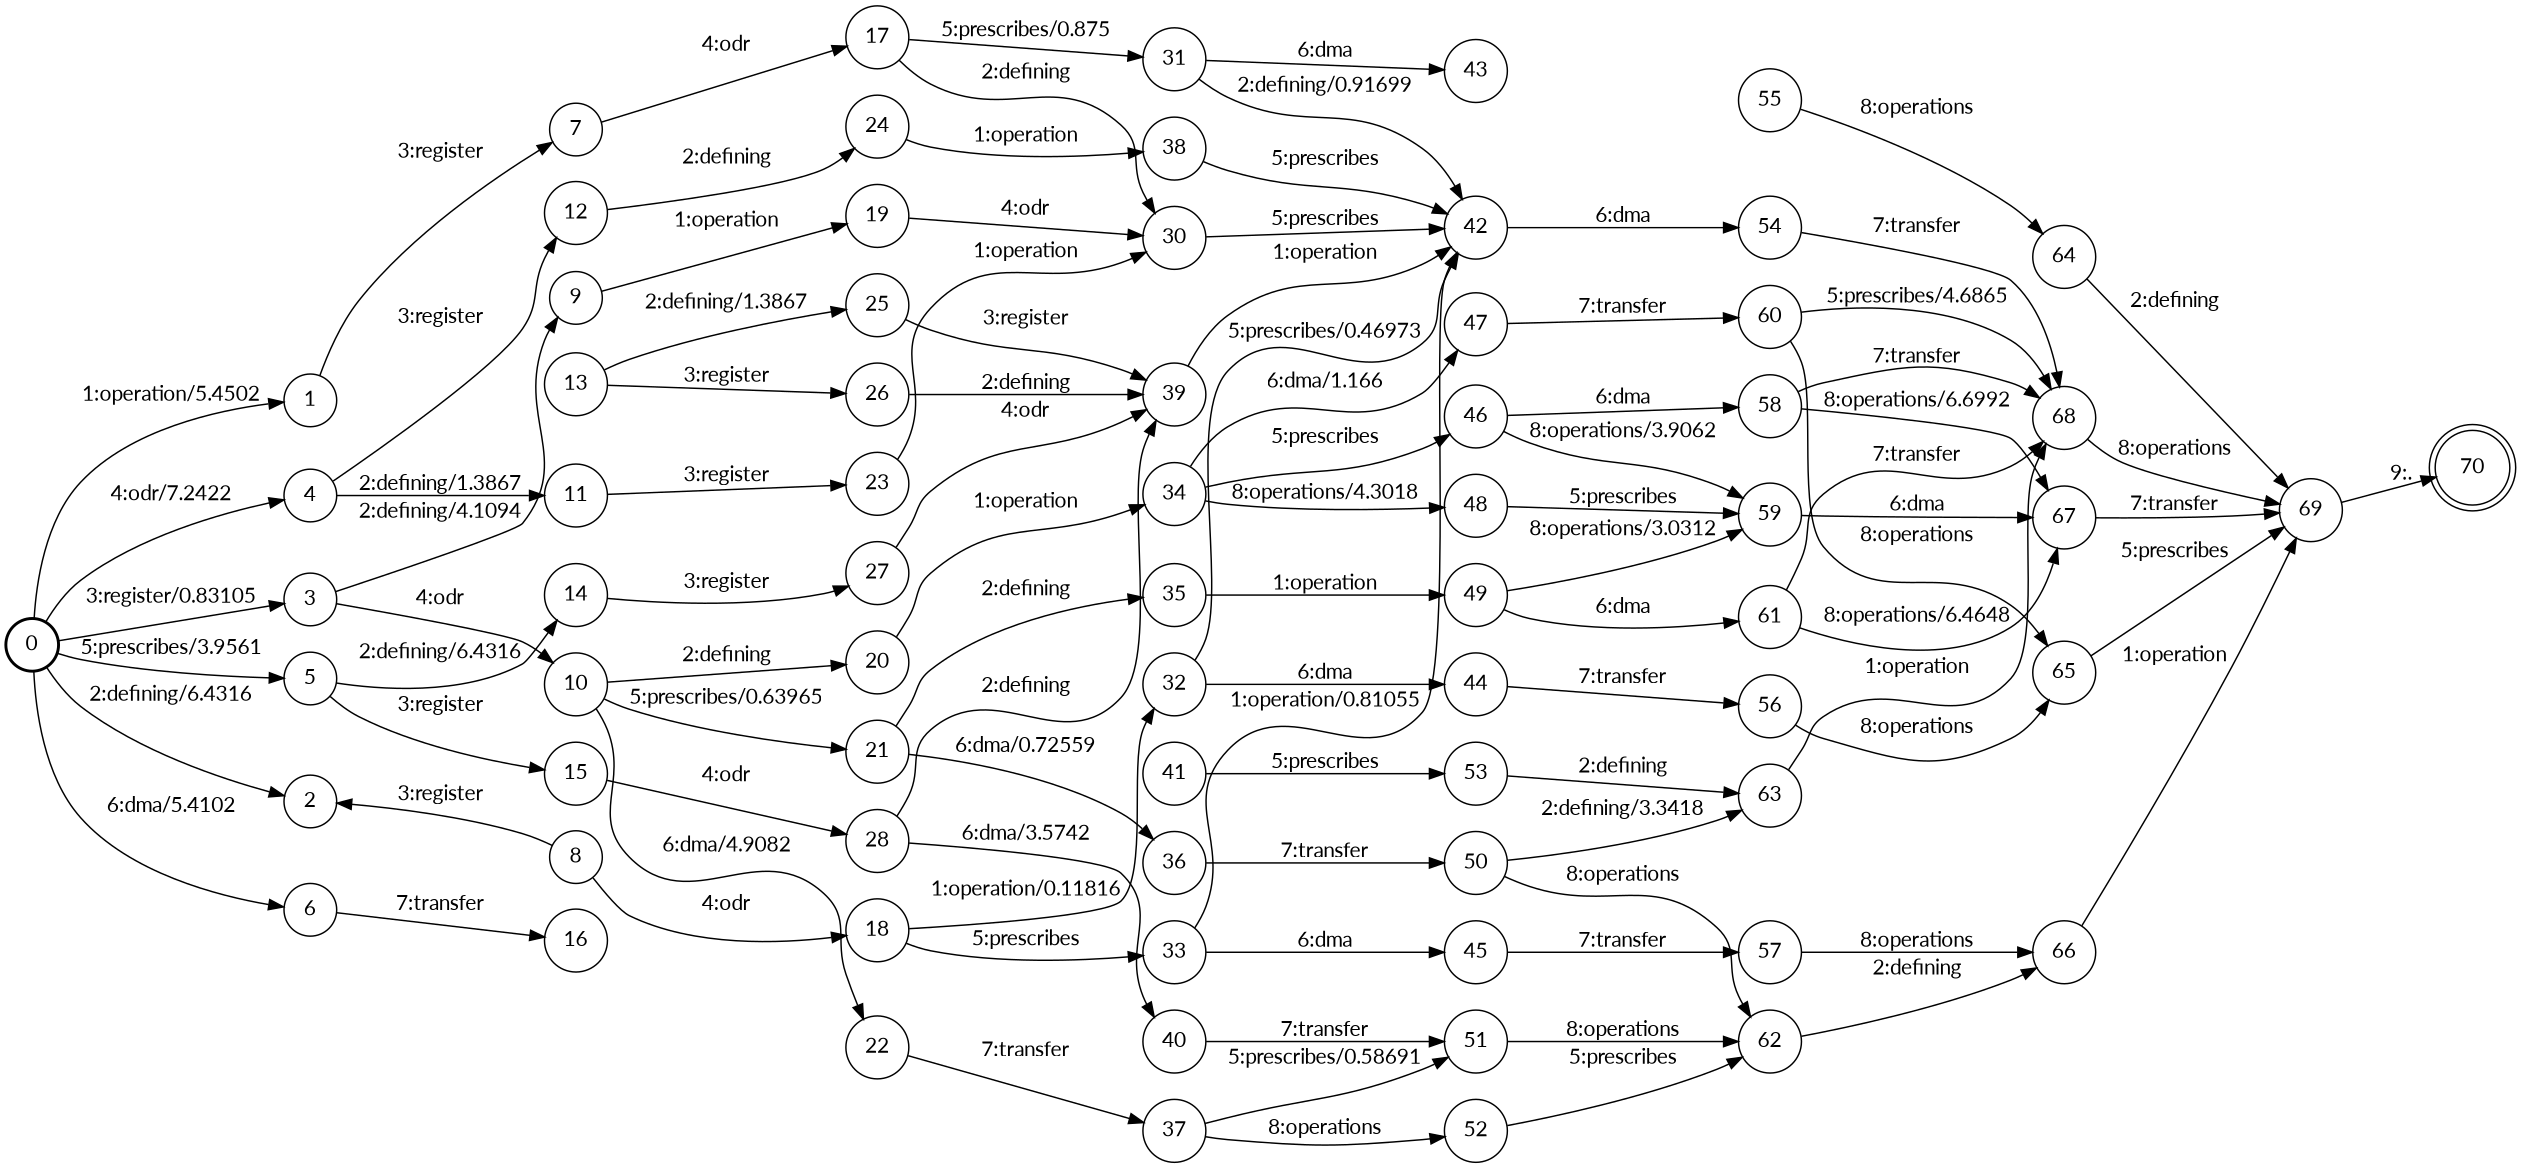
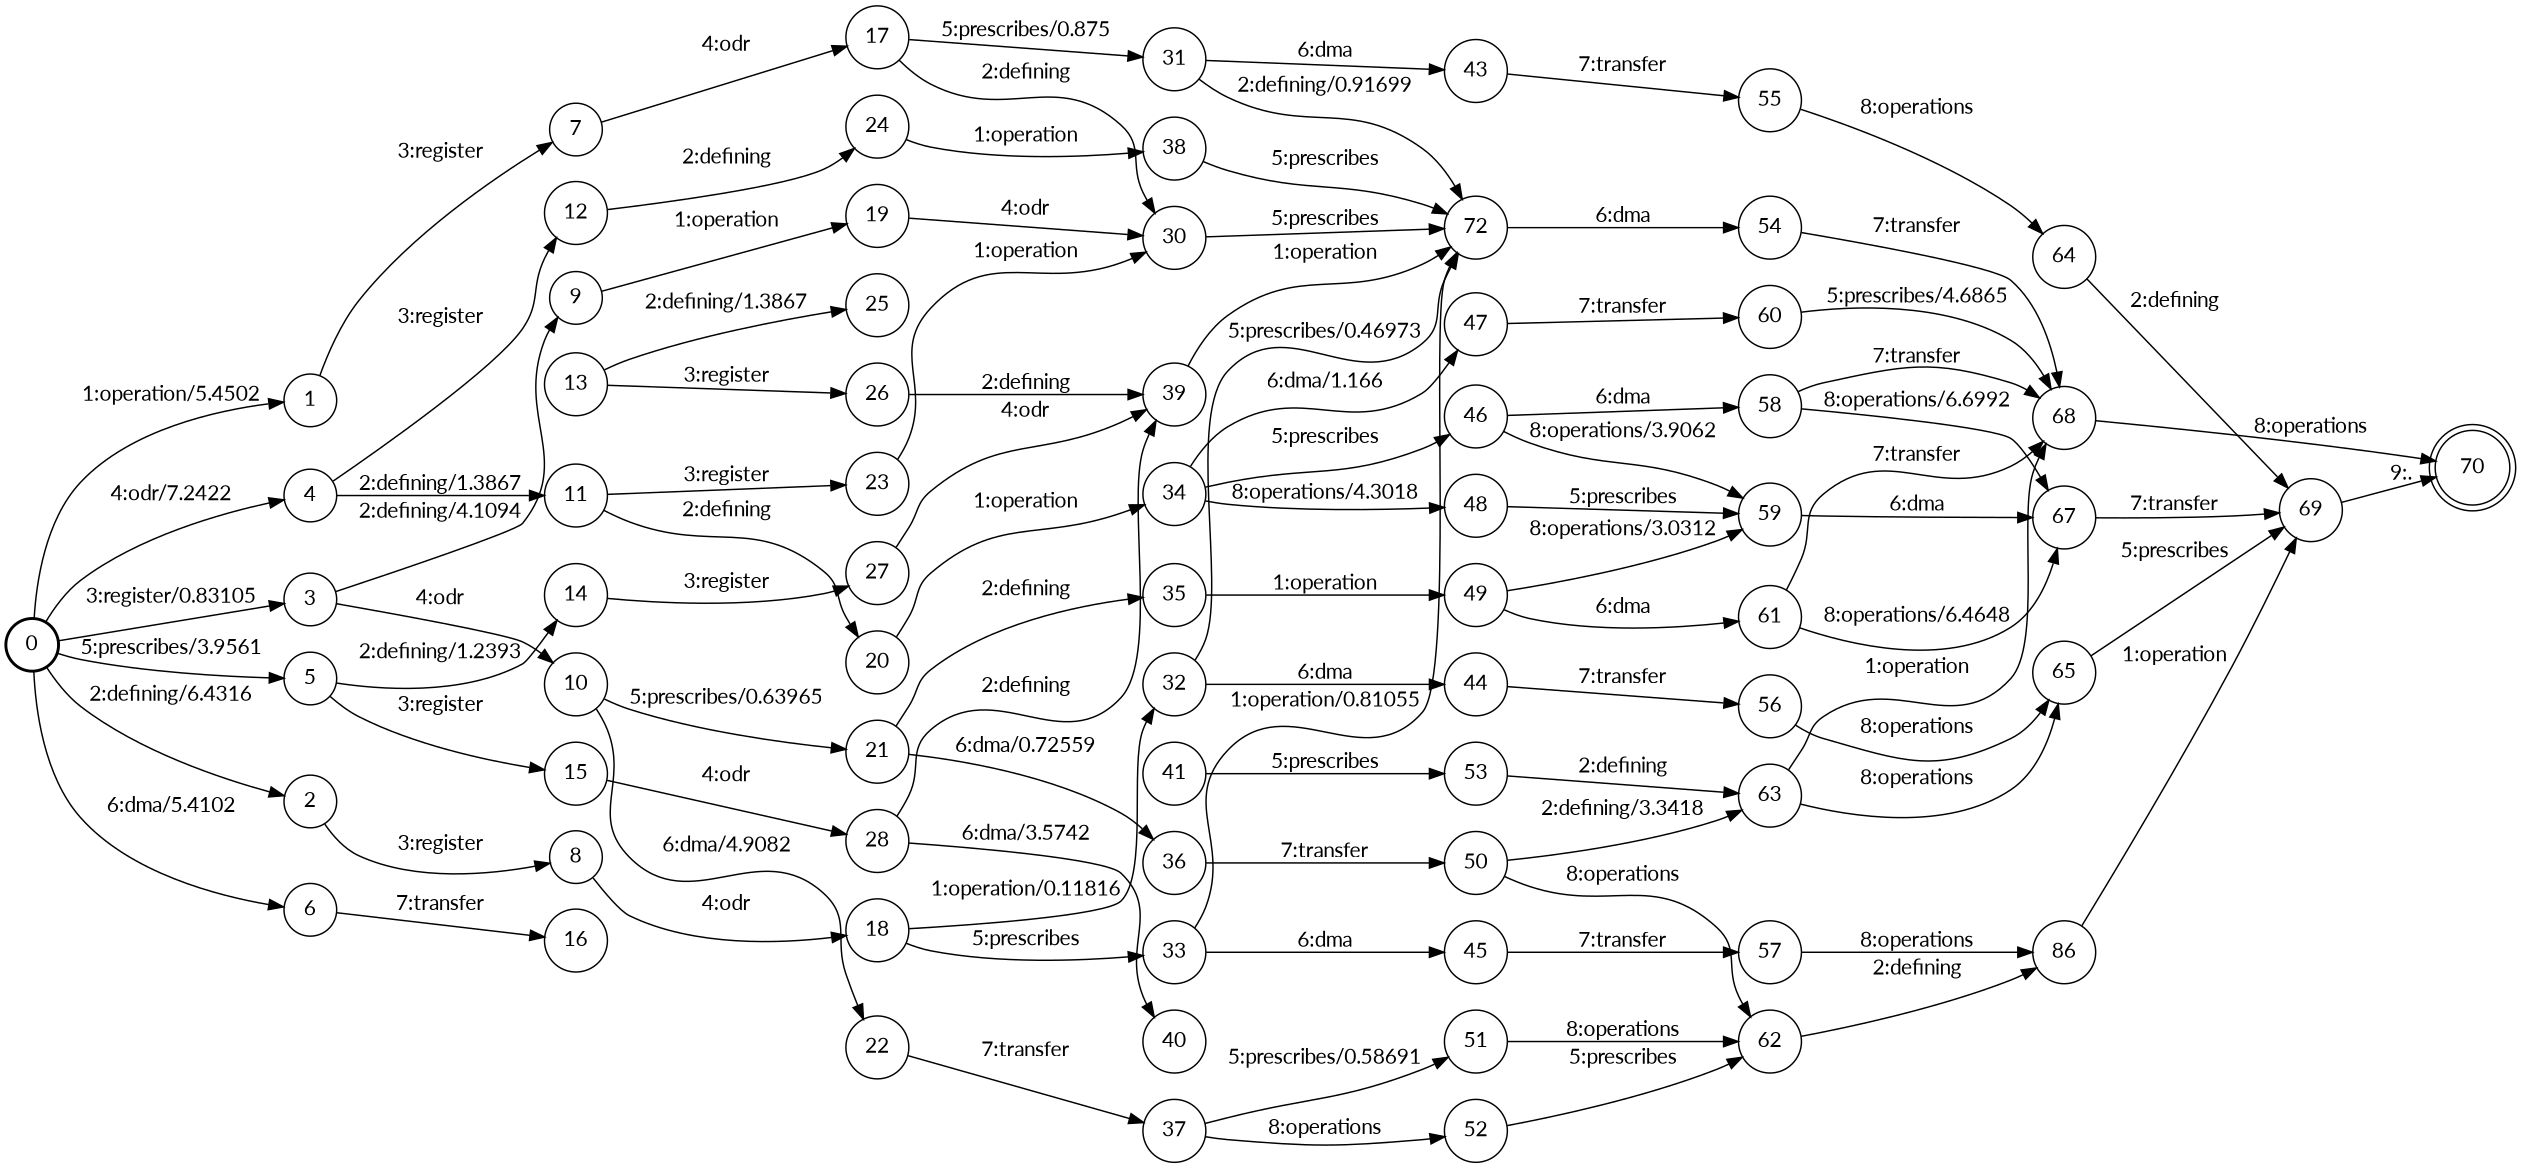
none -> (1616, 85)
(1476, 228) -> (1476, 228)
(1019, 349) -> none
(2173, 479) -> (2258, 438)
(1835, 558) -> (1950, 813)
(441, 653) -> (441, 653)
(719, 674) -> (745, 539)
(454, 818) -> (423, 872)
(2064, 952) -> (2064, 952)
(1318, 1042) -> none
